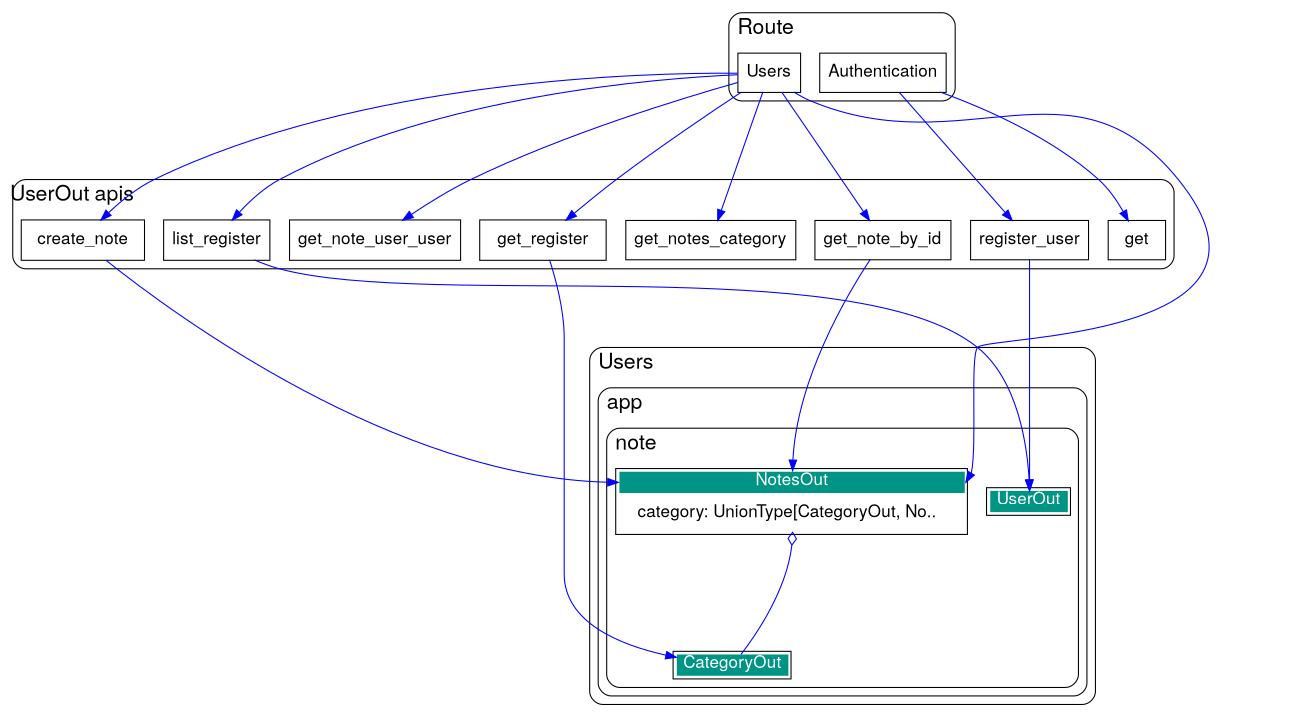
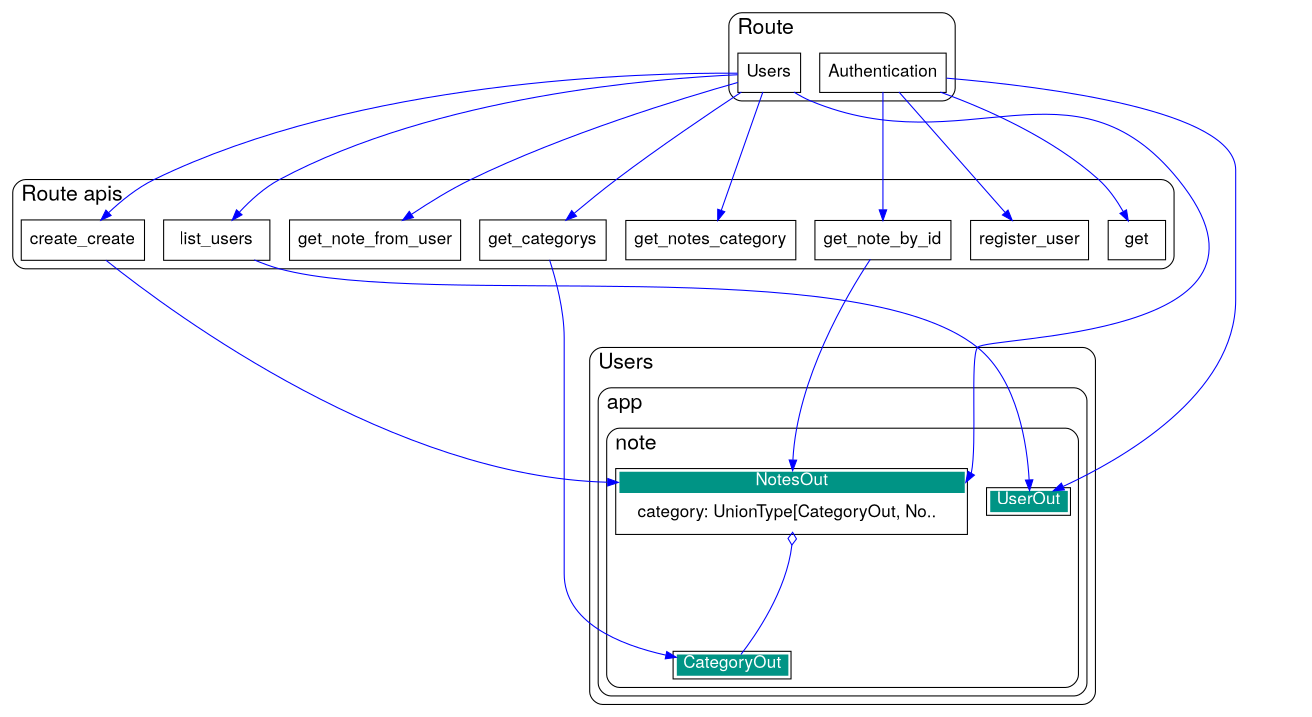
(822, 152) -> (883, 151)
(72, 196) -> (72, 196)
(83, 240) -> (83, 240)
(217, 240) -> (217, 240)
(375, 240) -> (375, 240)
(543, 240) -> (543, 240)
(1030, 370) -> (1236, 210)
